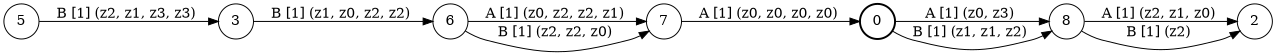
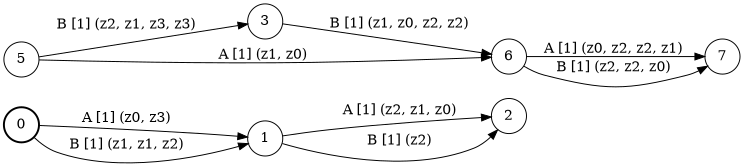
(766, 21) -> none
(1067, 21) -> (265, 138)
none -> (260, 63)
